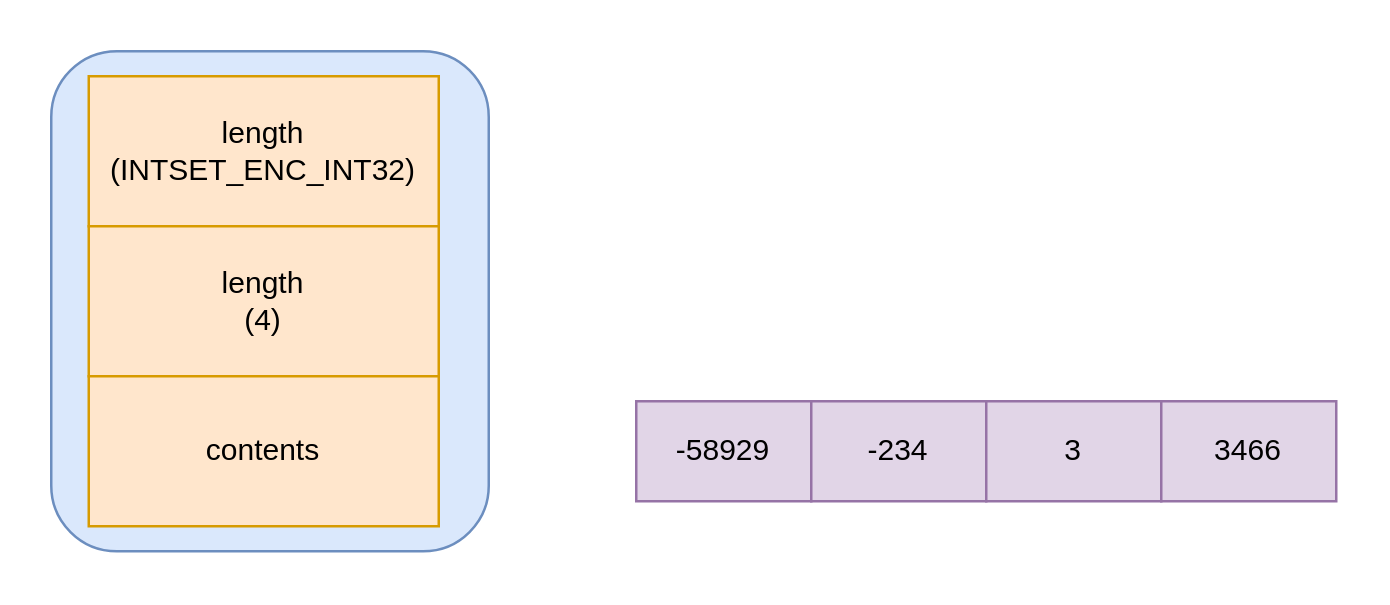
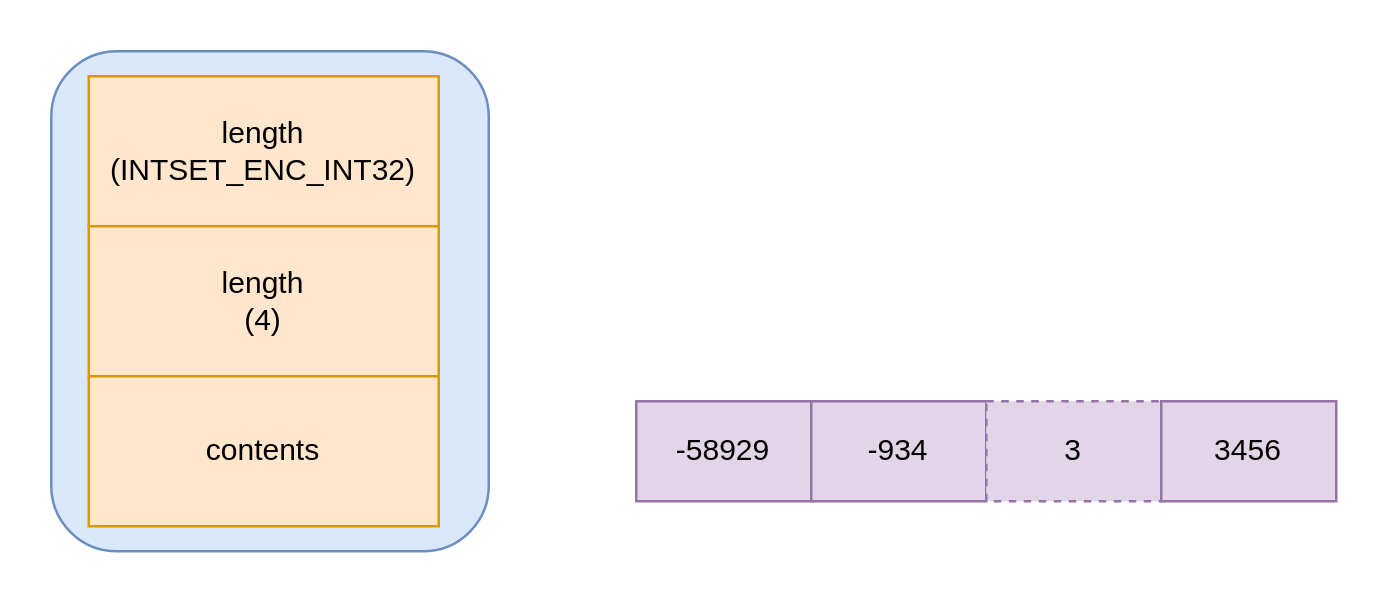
(899, 451) -> (899, 451)
(1074, 451) -> (1074, 451)
(1249, 451) -> (1249, 451)
